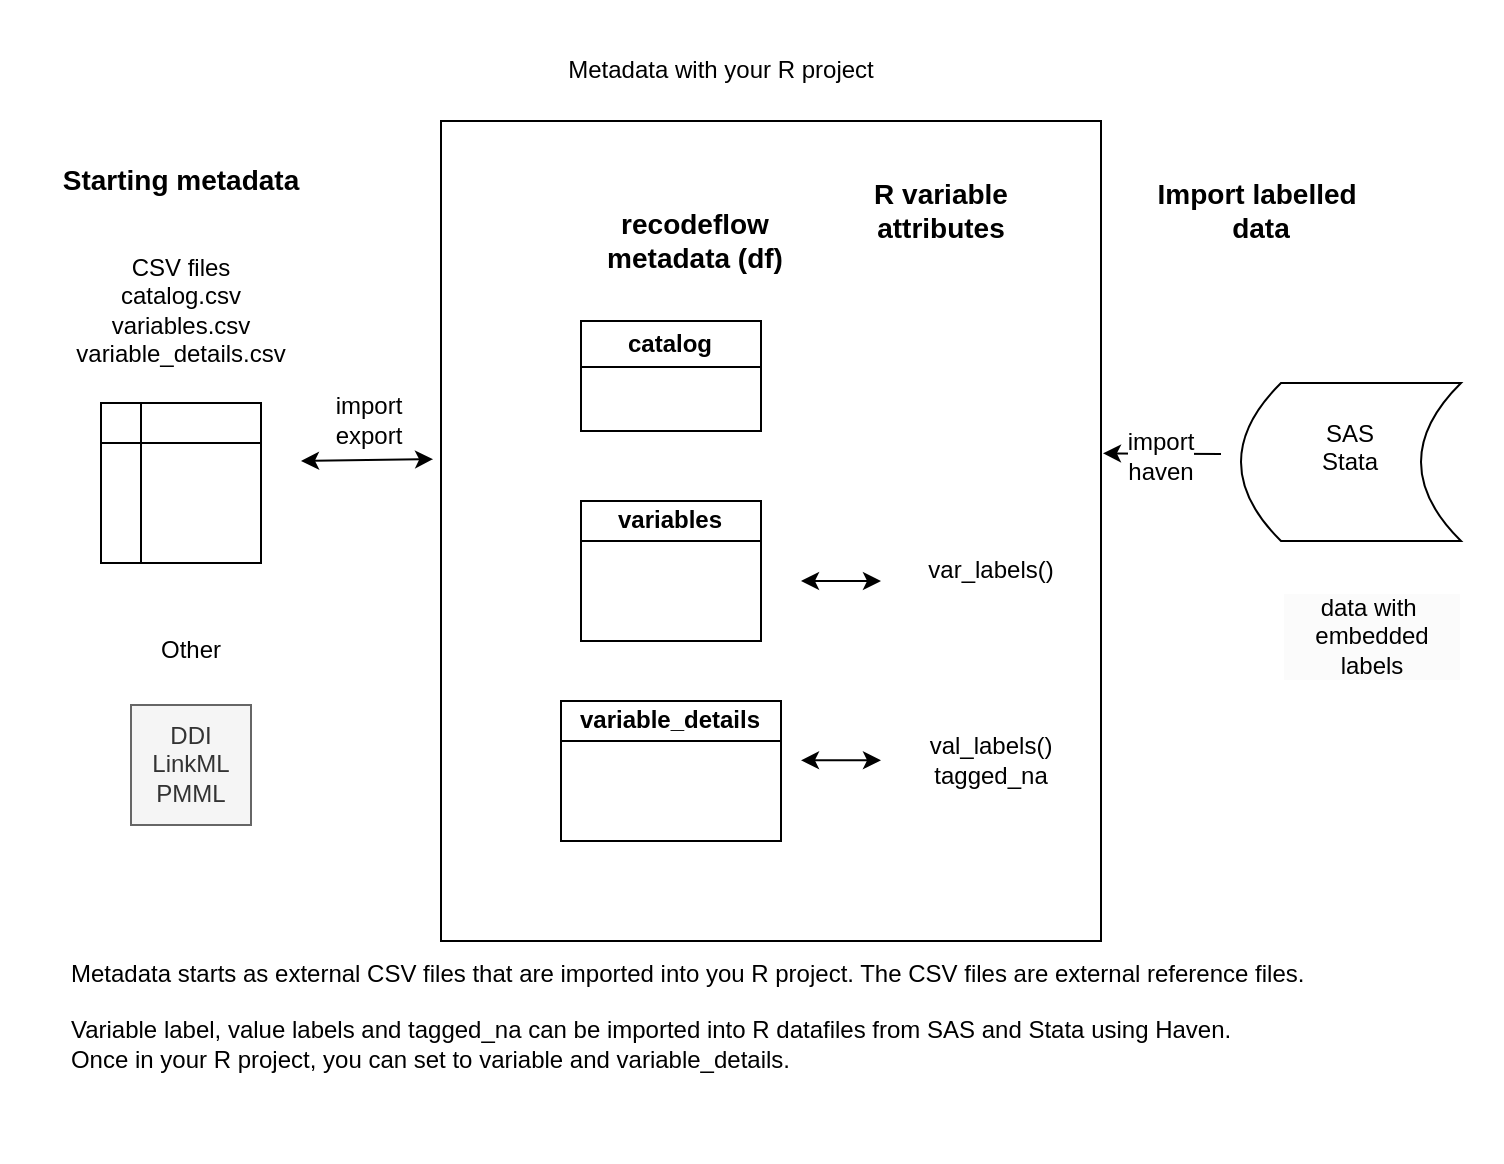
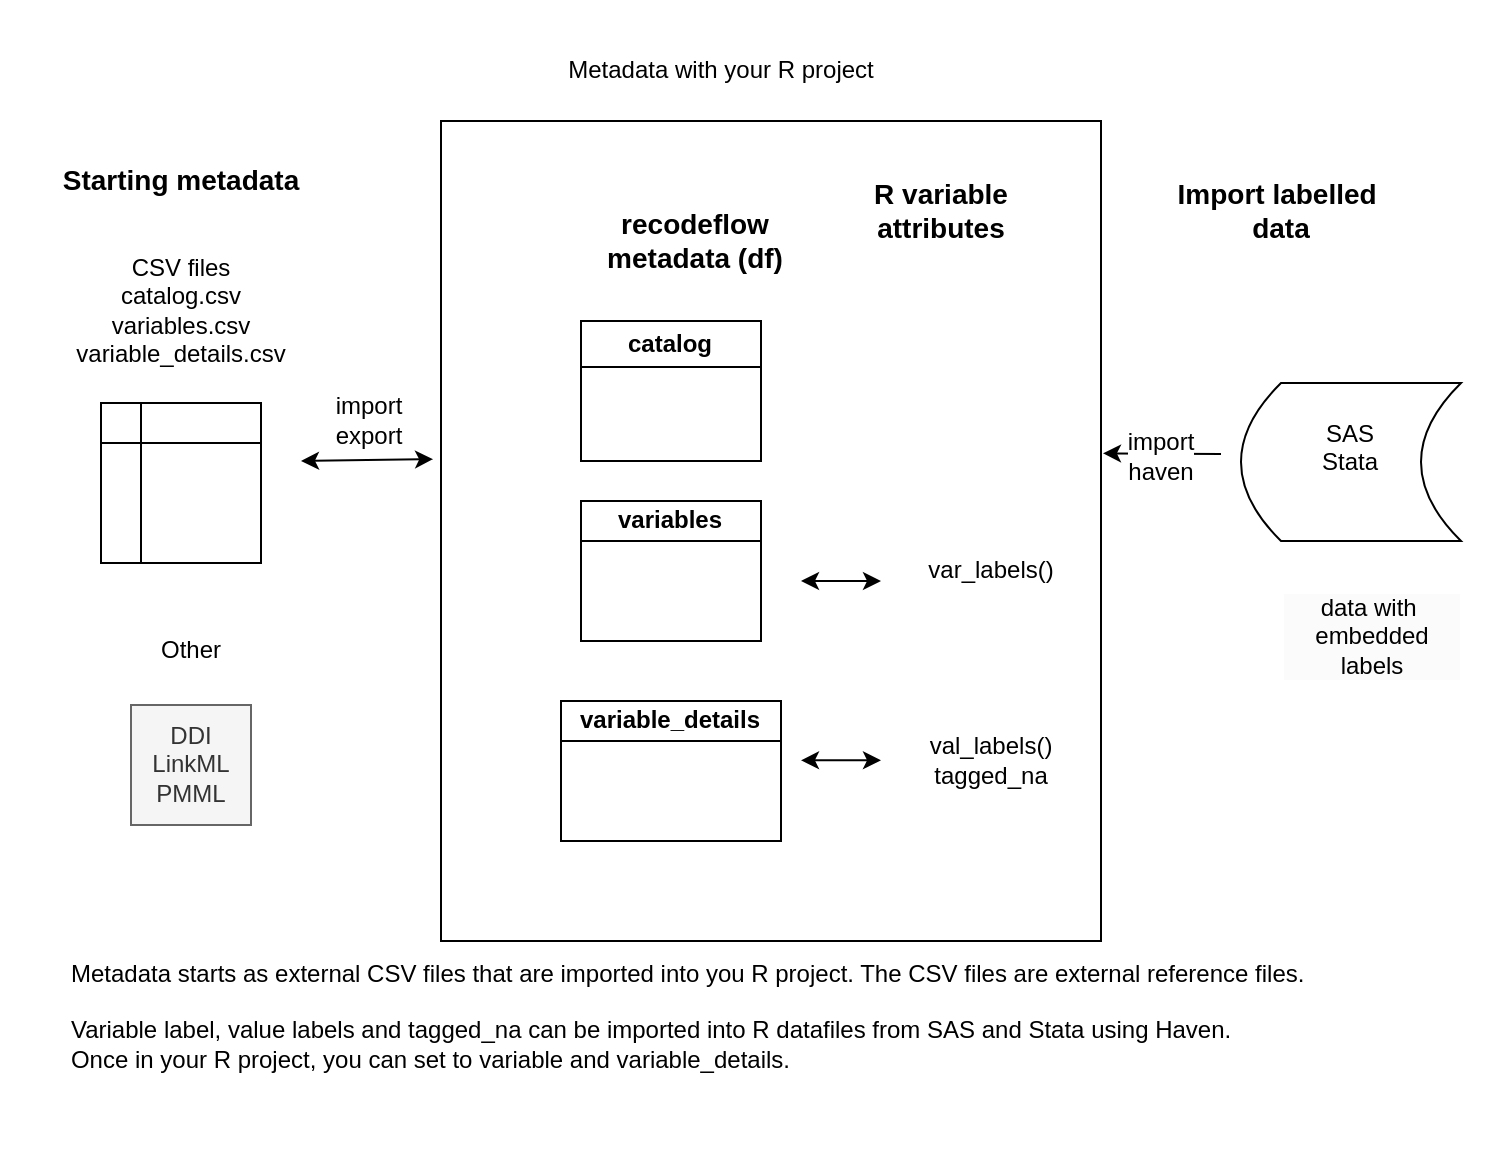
(1261, 211) -> (1281, 211)
(671, 376) -> (671, 391)
